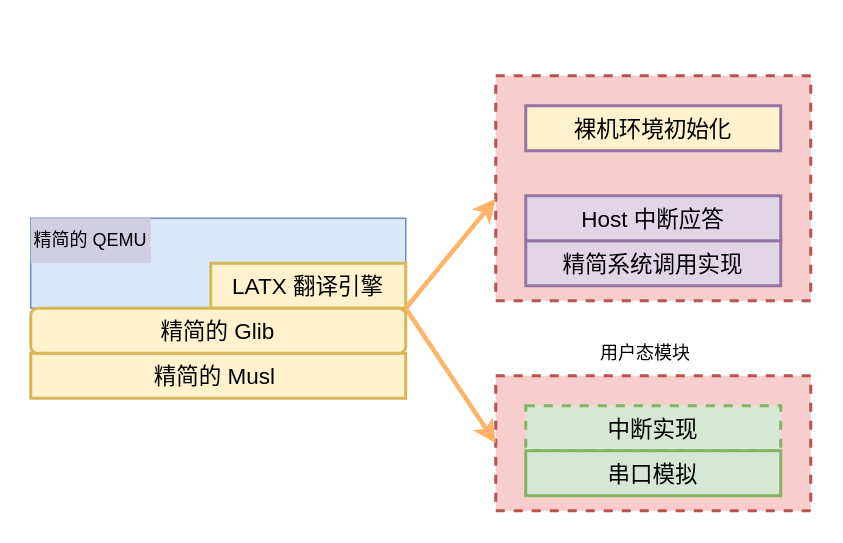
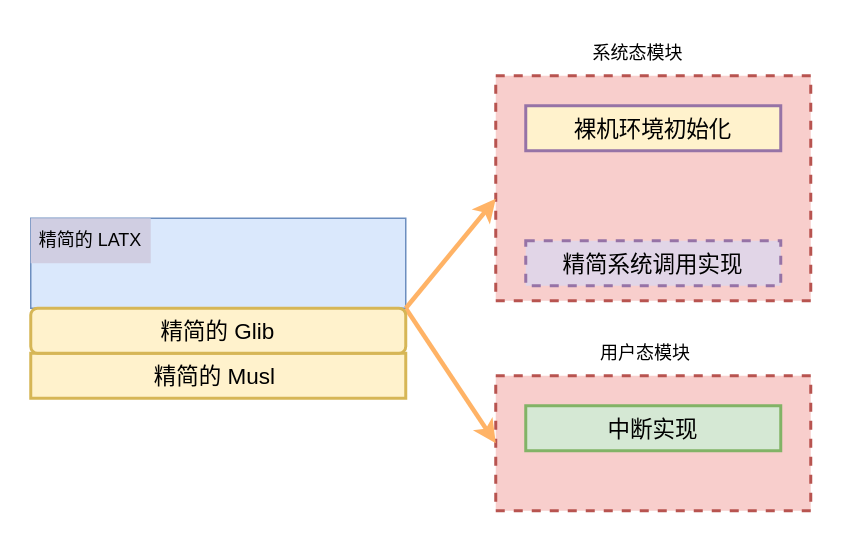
none -> (638, 53)
(653, 218) -> none
(91, 241) -> (91, 241)
(653, 263) -> (653, 263)
(308, 286) -> none
(653, 428) -> (653, 428)
(653, 473) -> none
